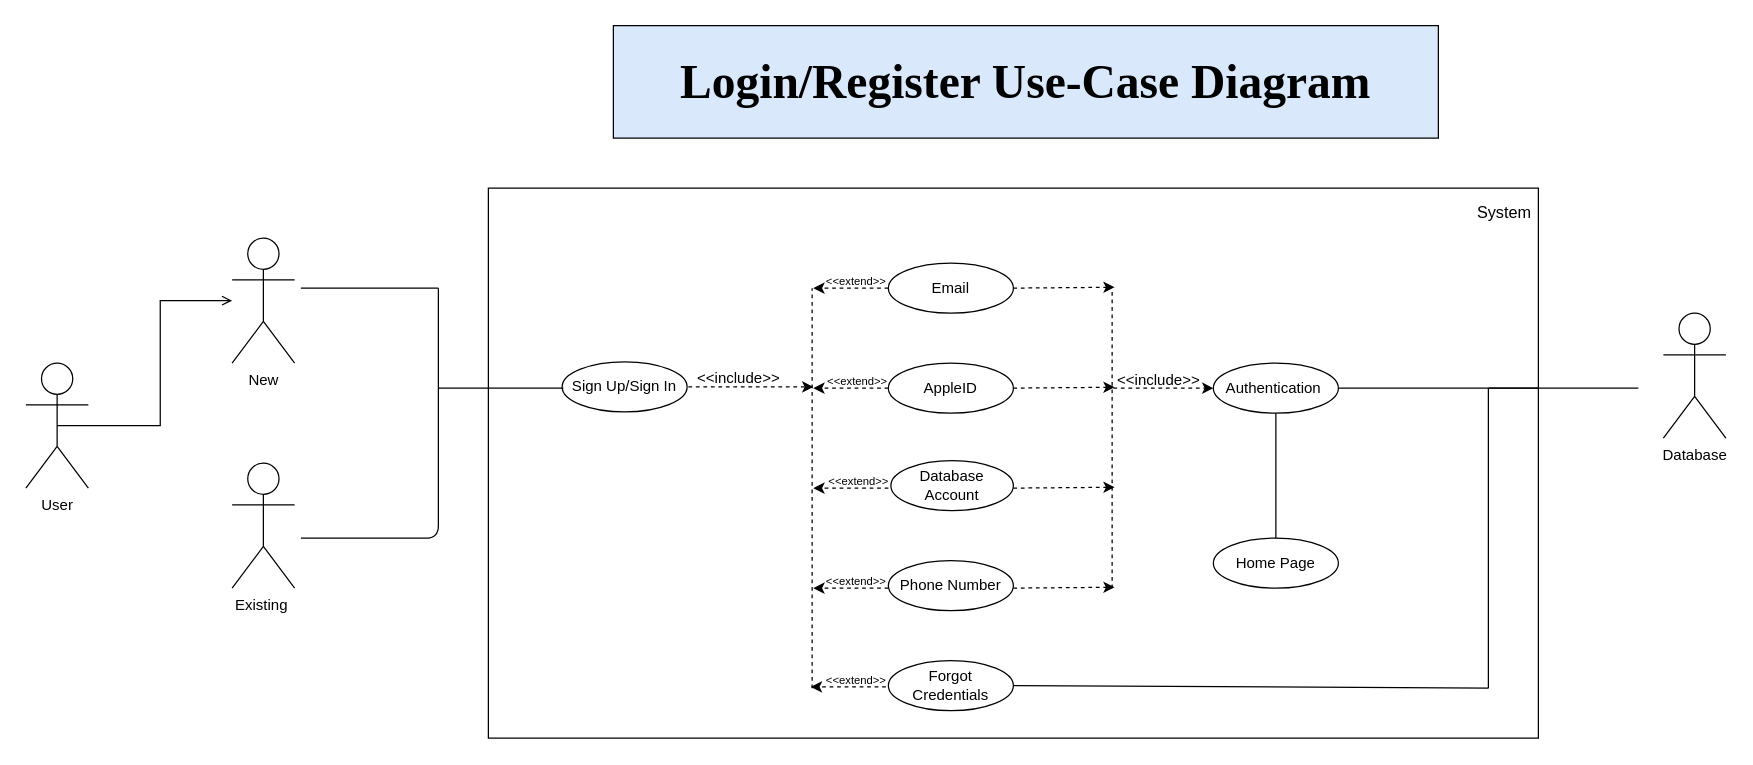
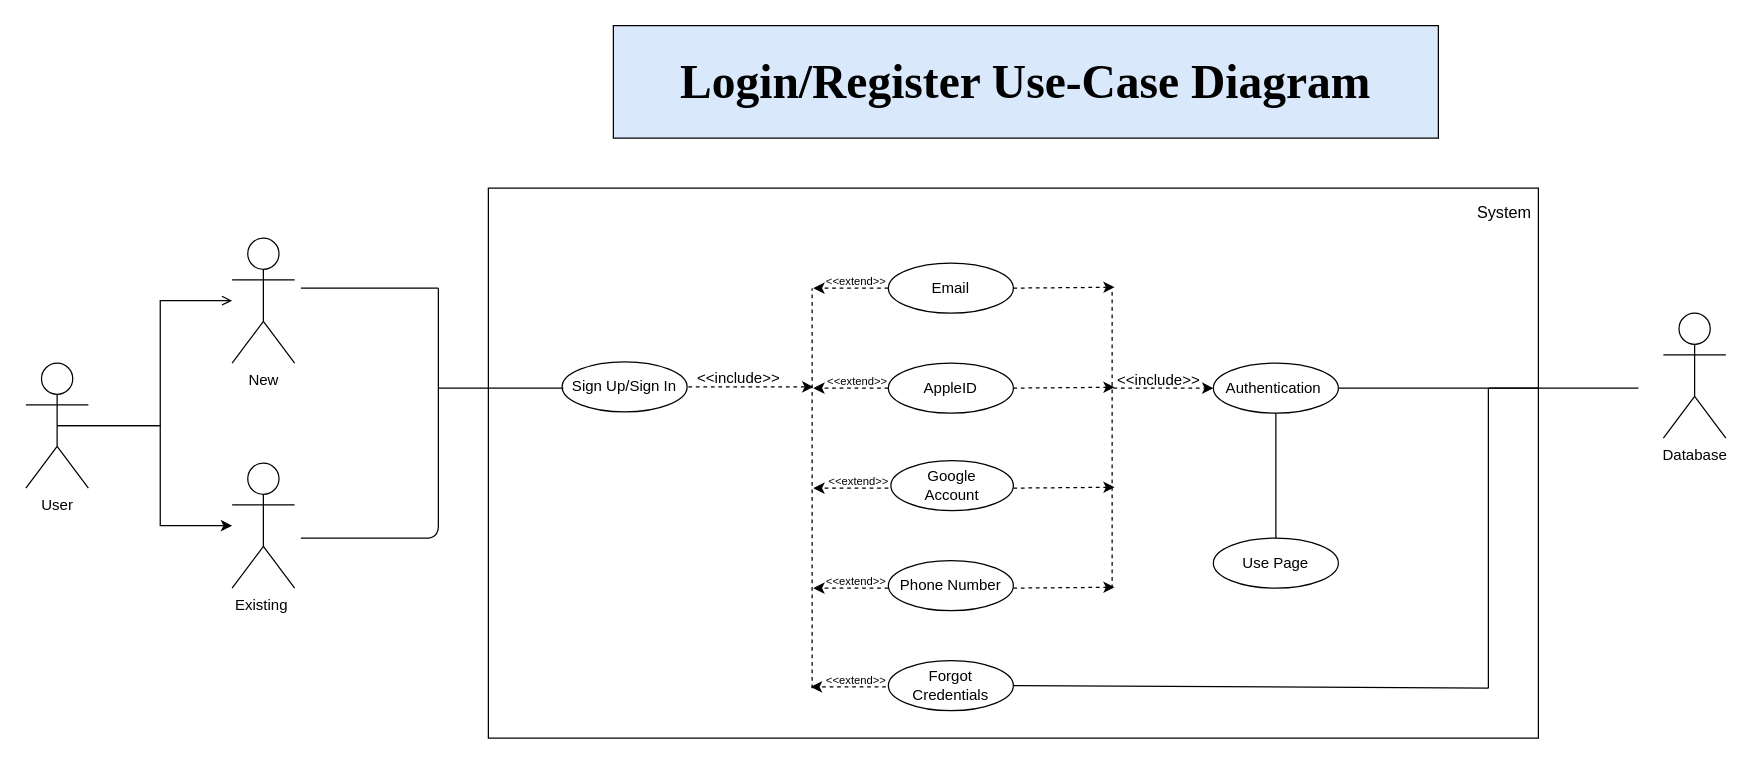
(952, 486) -> (952, 486)
none -> (160, 508)
(1276, 563) -> (1276, 563)
